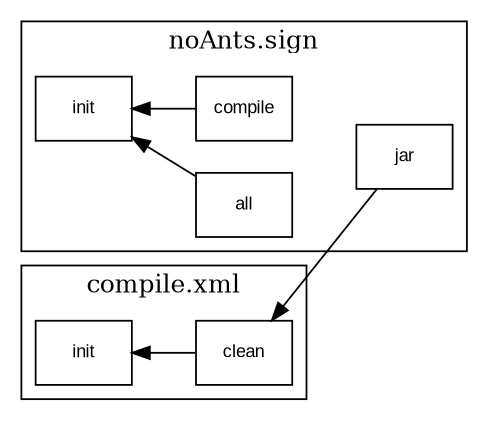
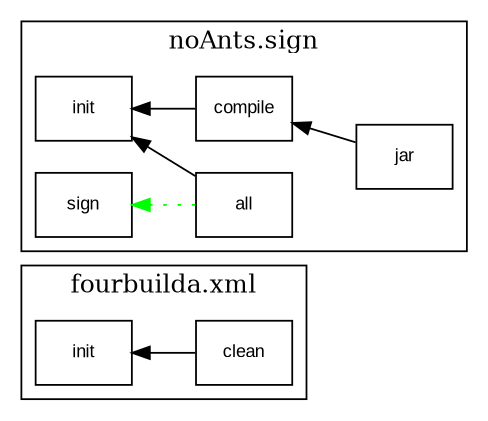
none -> (84, 205)
(337, 239) -> (333, 135)
(164, 286) -> (164, 286)
